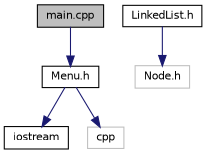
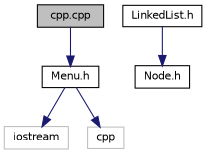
(70, 16) -> (70, 16)
(162, 77) -> (162, 77)
(36, 138) -> (36, 138)
